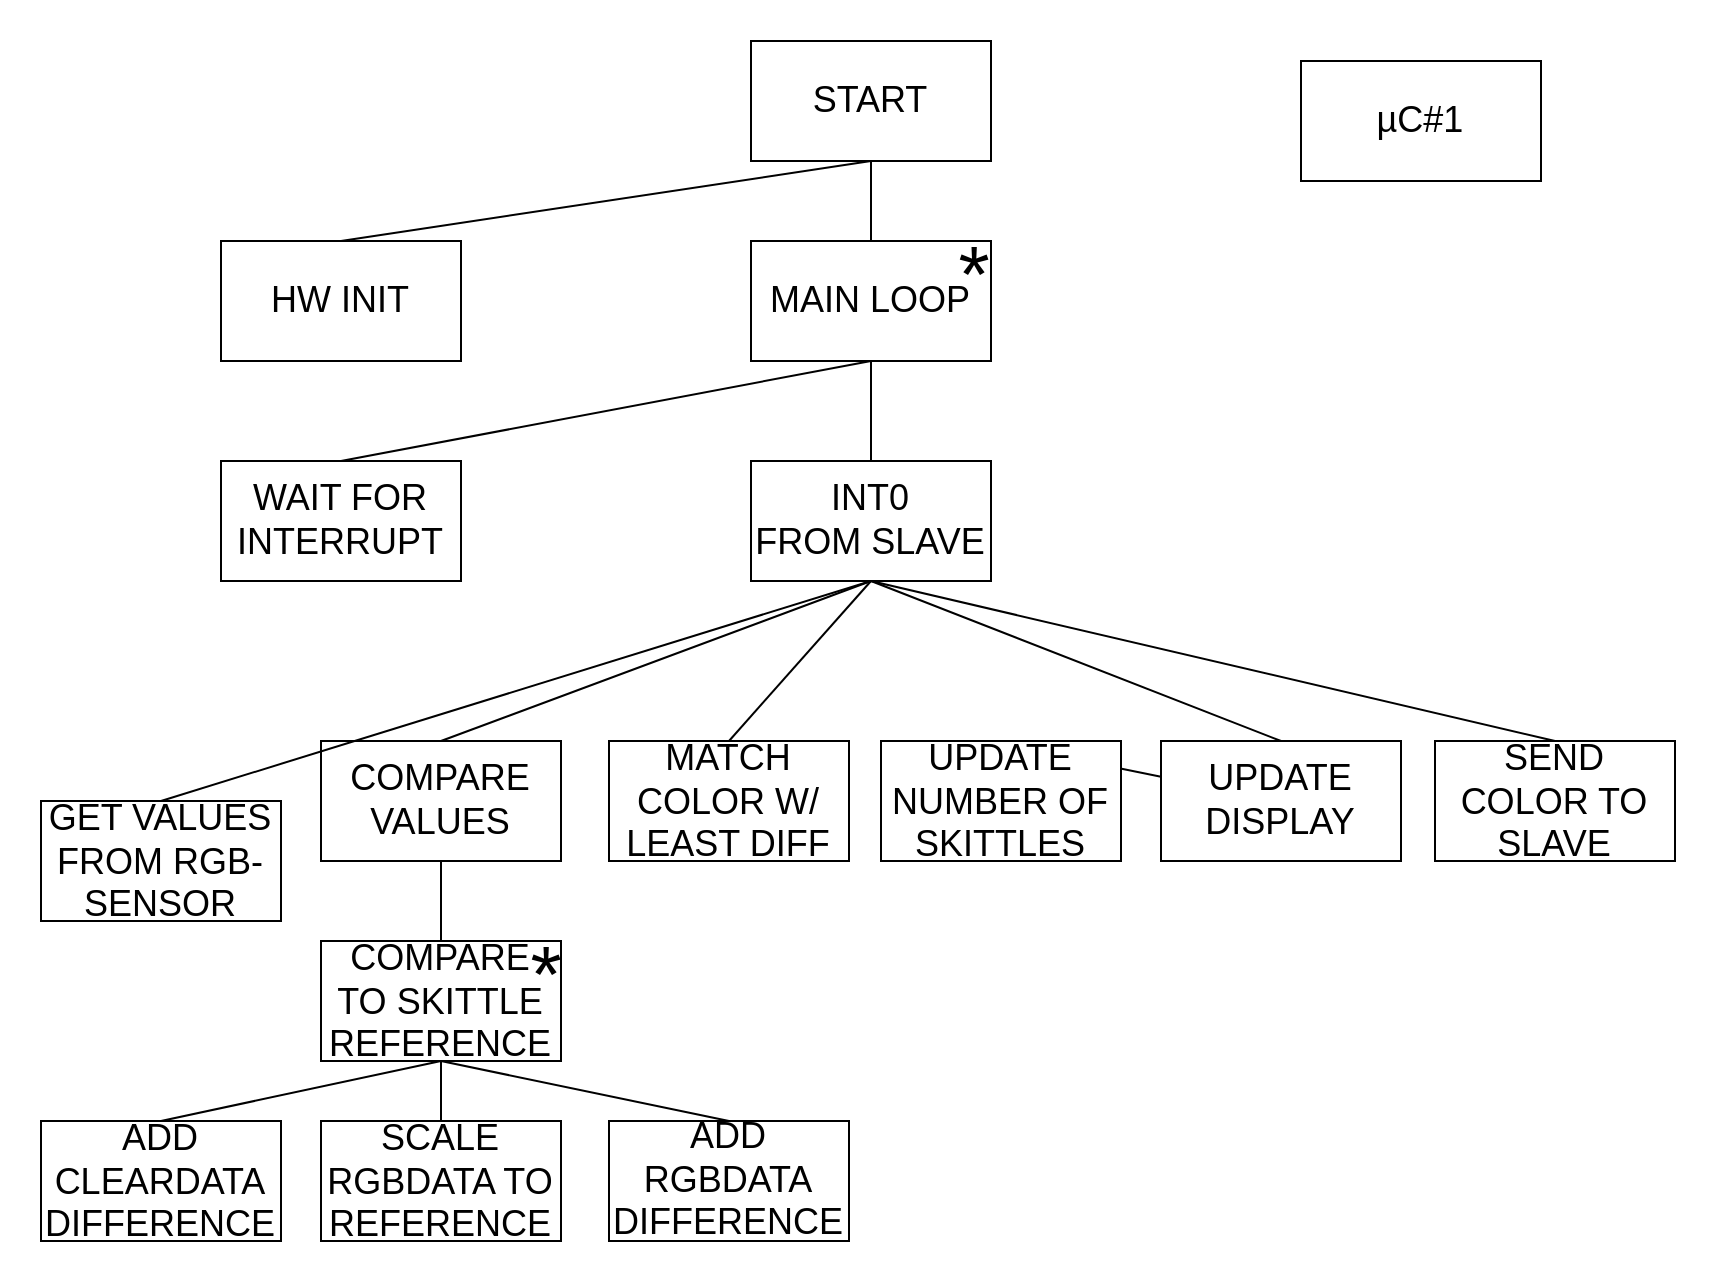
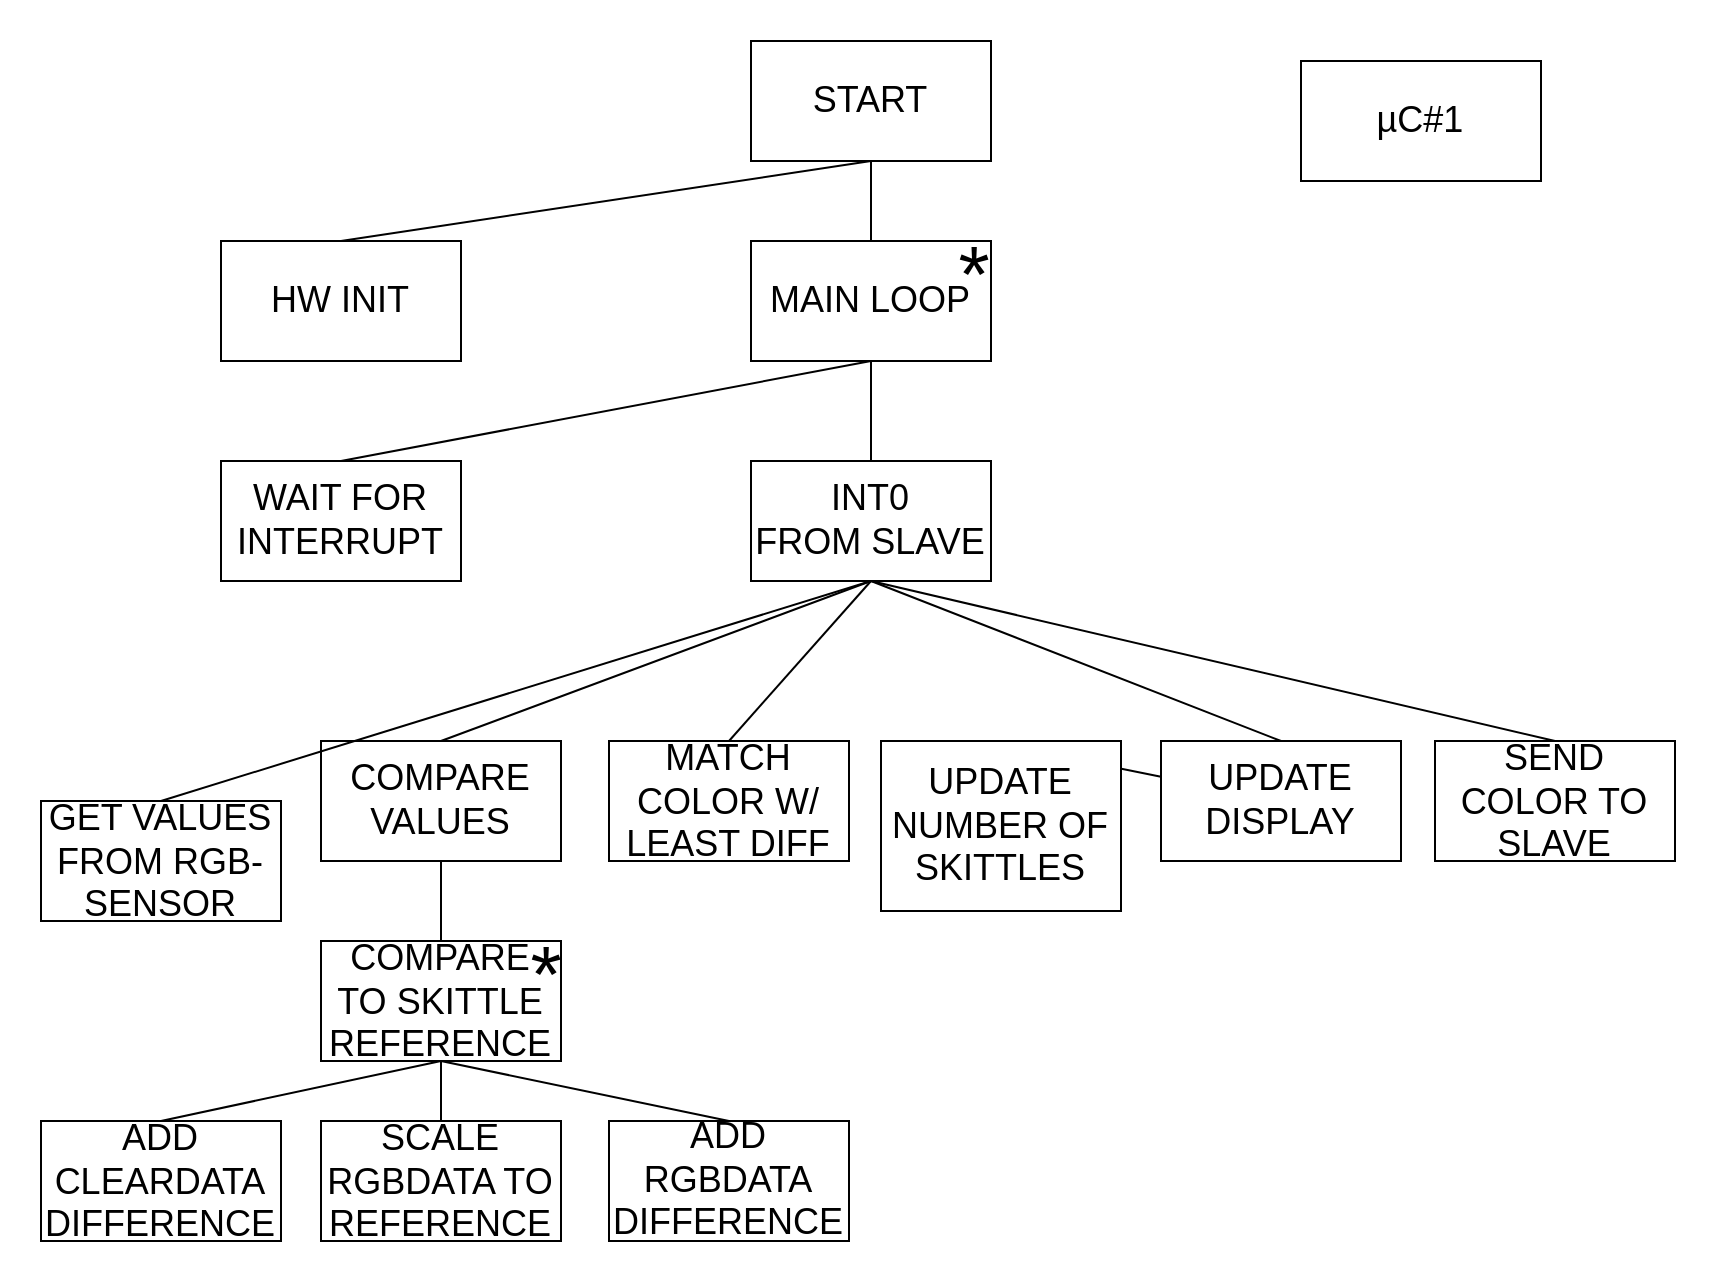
(1001, 801) -> (1001, 826)
